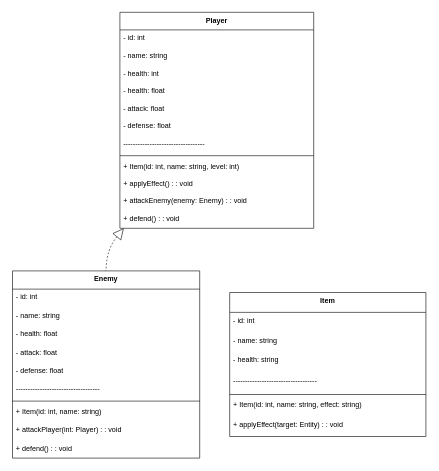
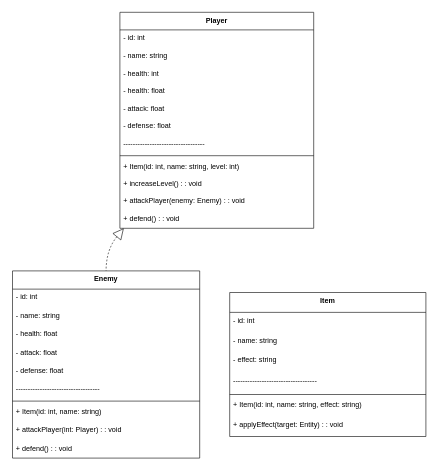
(164, 184) -> (167, 184)
(187, 201) -> (188, 201)
(260, 360) -> (261, 360)
